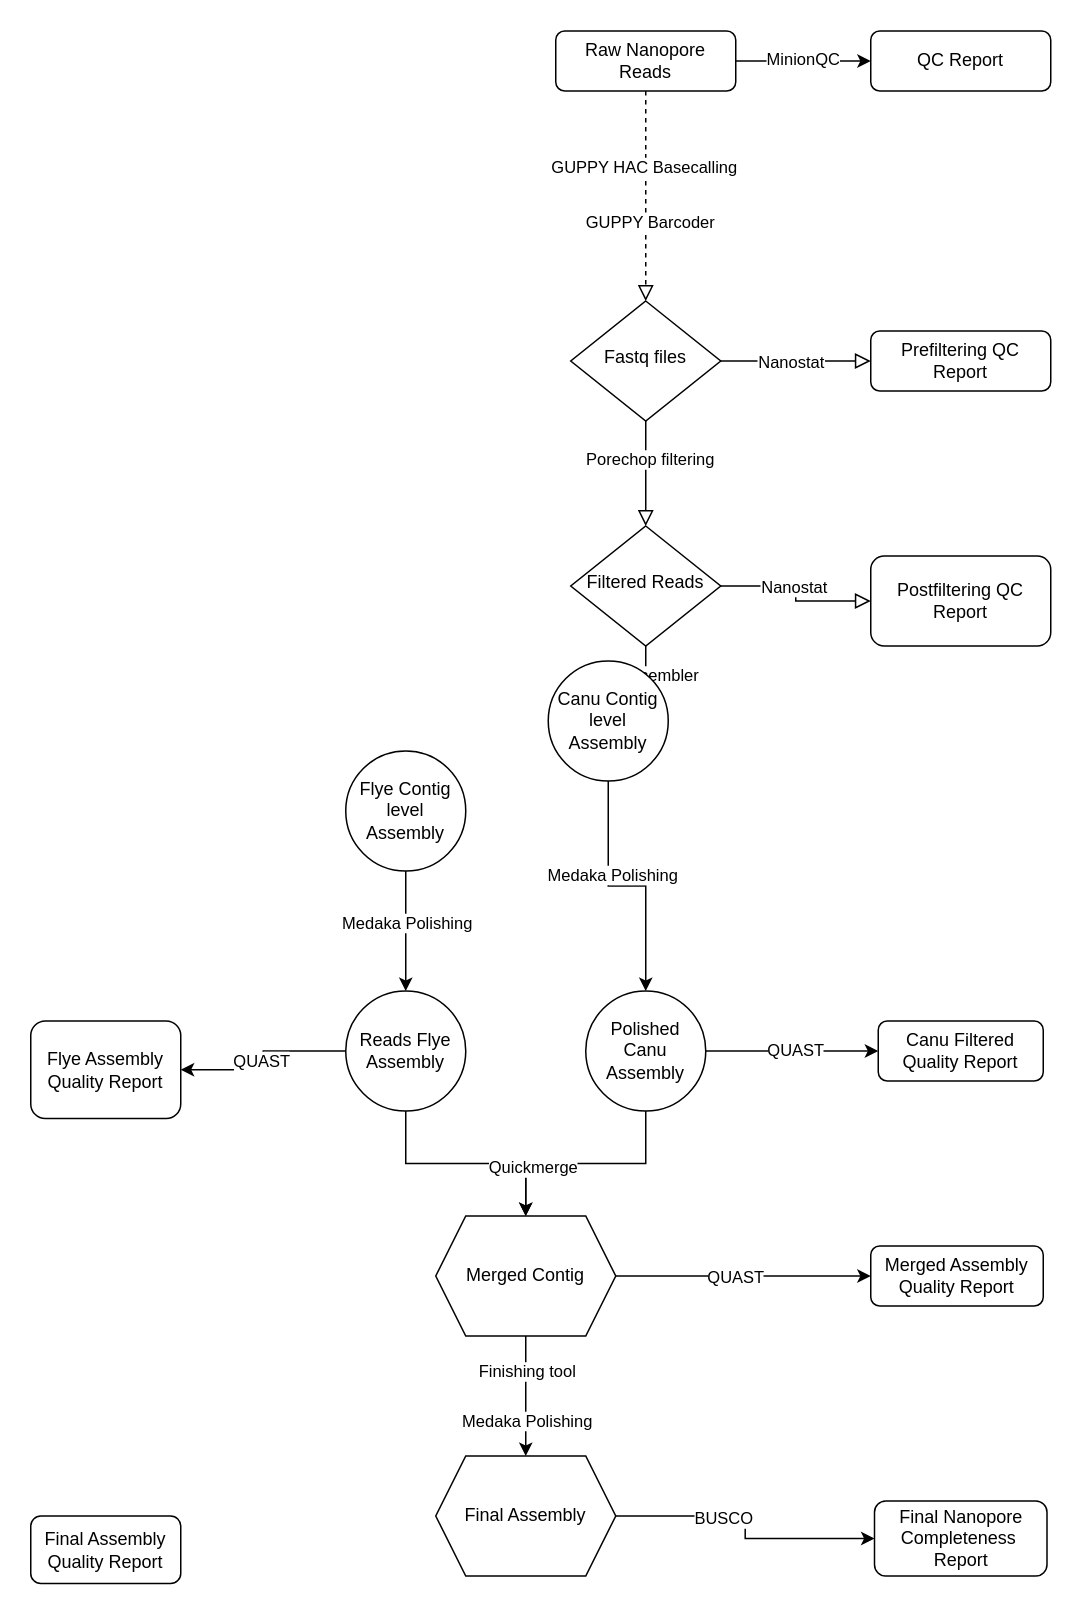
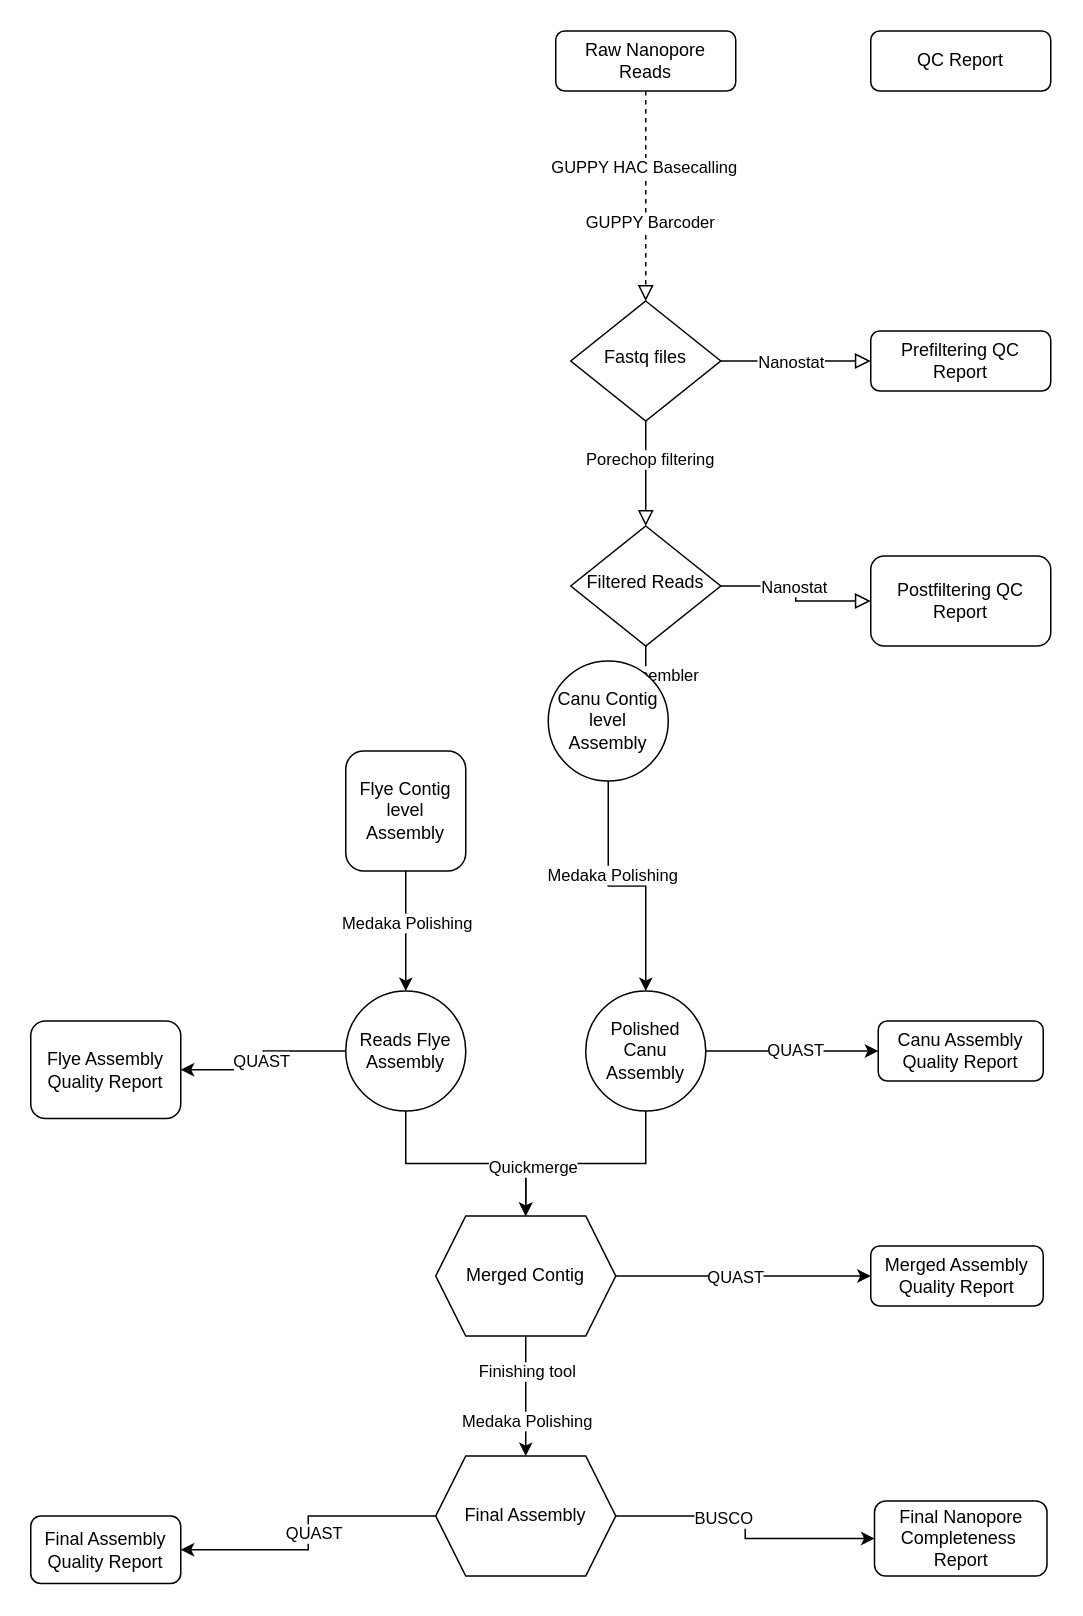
(798, 61) -> none
(406, 811) -> (406, 811)
(961, 1051) -> (961, 1051)
none -> (308, 1527)
